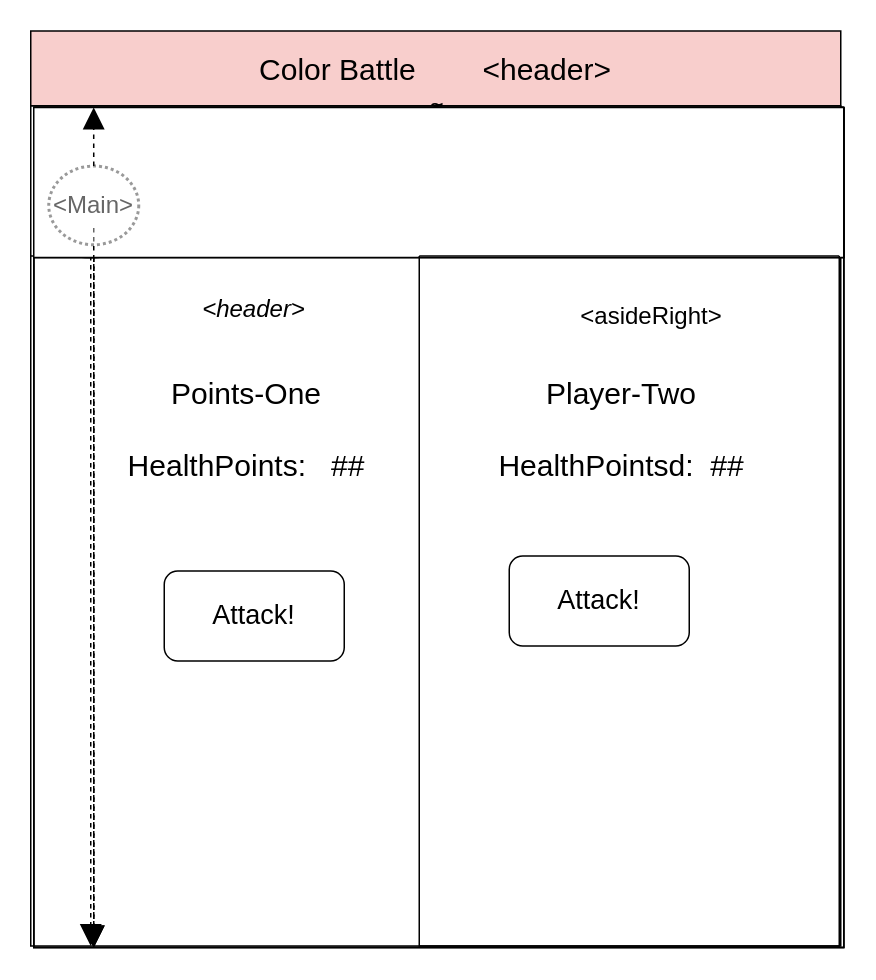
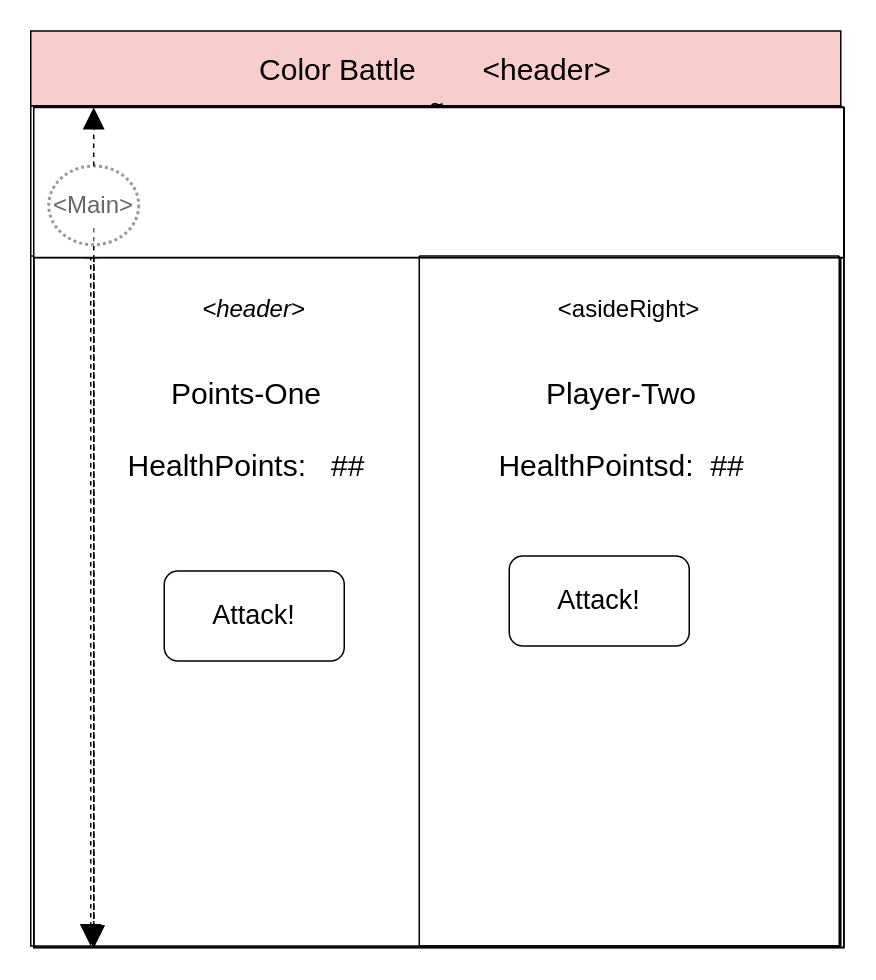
(652, 316) -> (629, 308)
